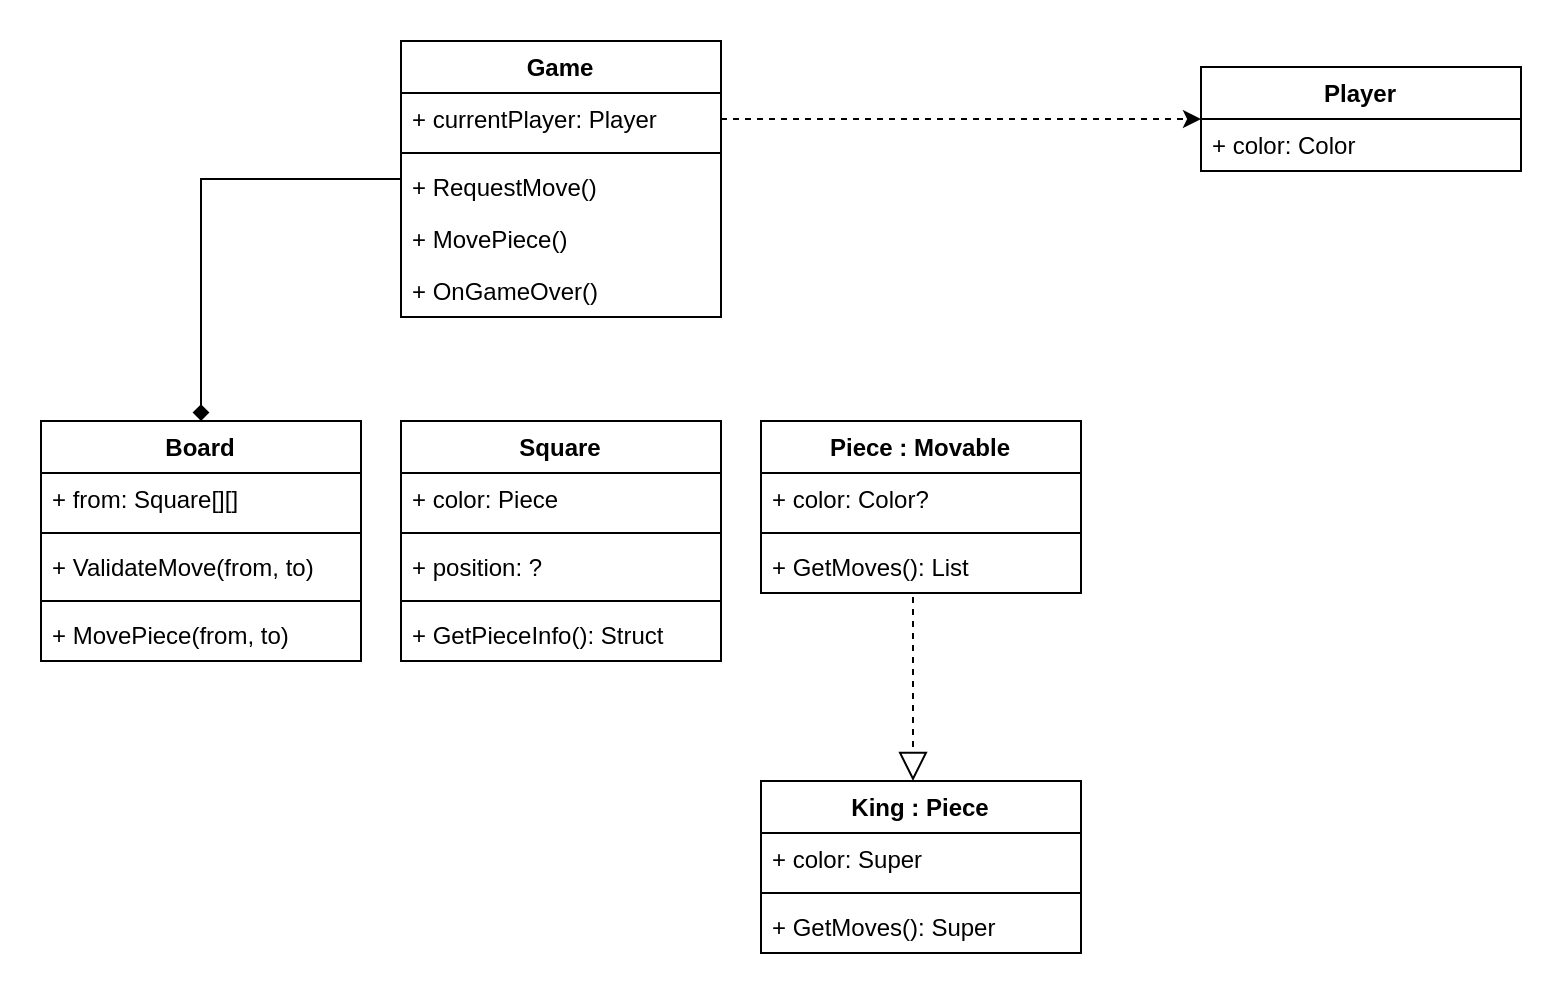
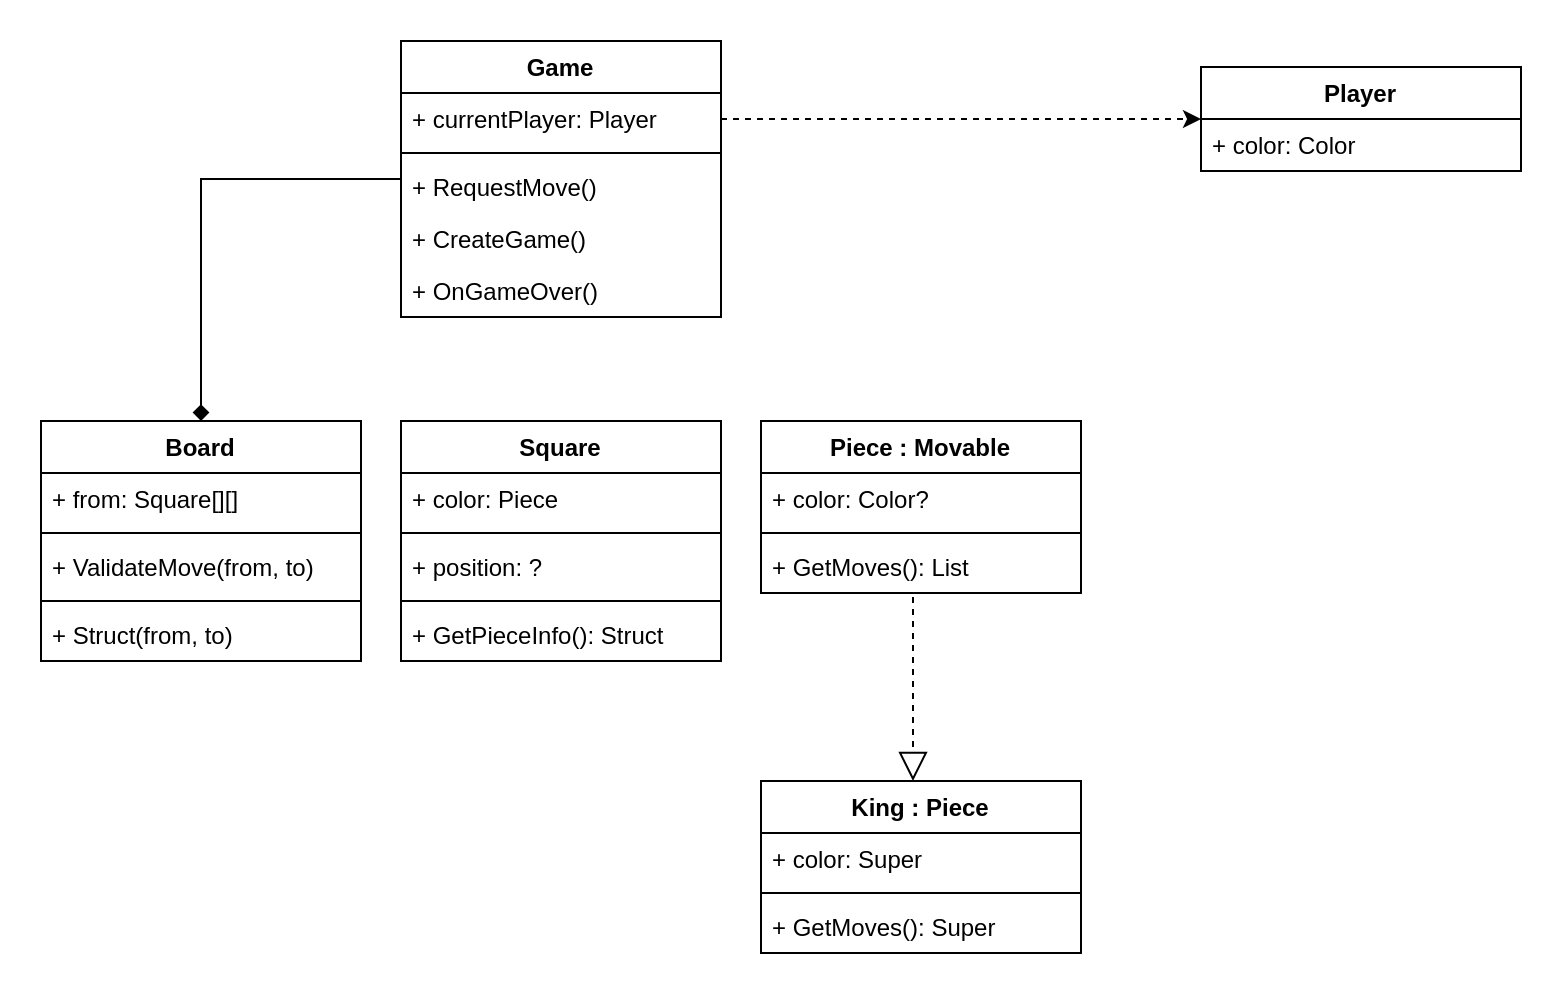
(493, 240) -> (503, 240)
(181, 636) -> (164, 636)
